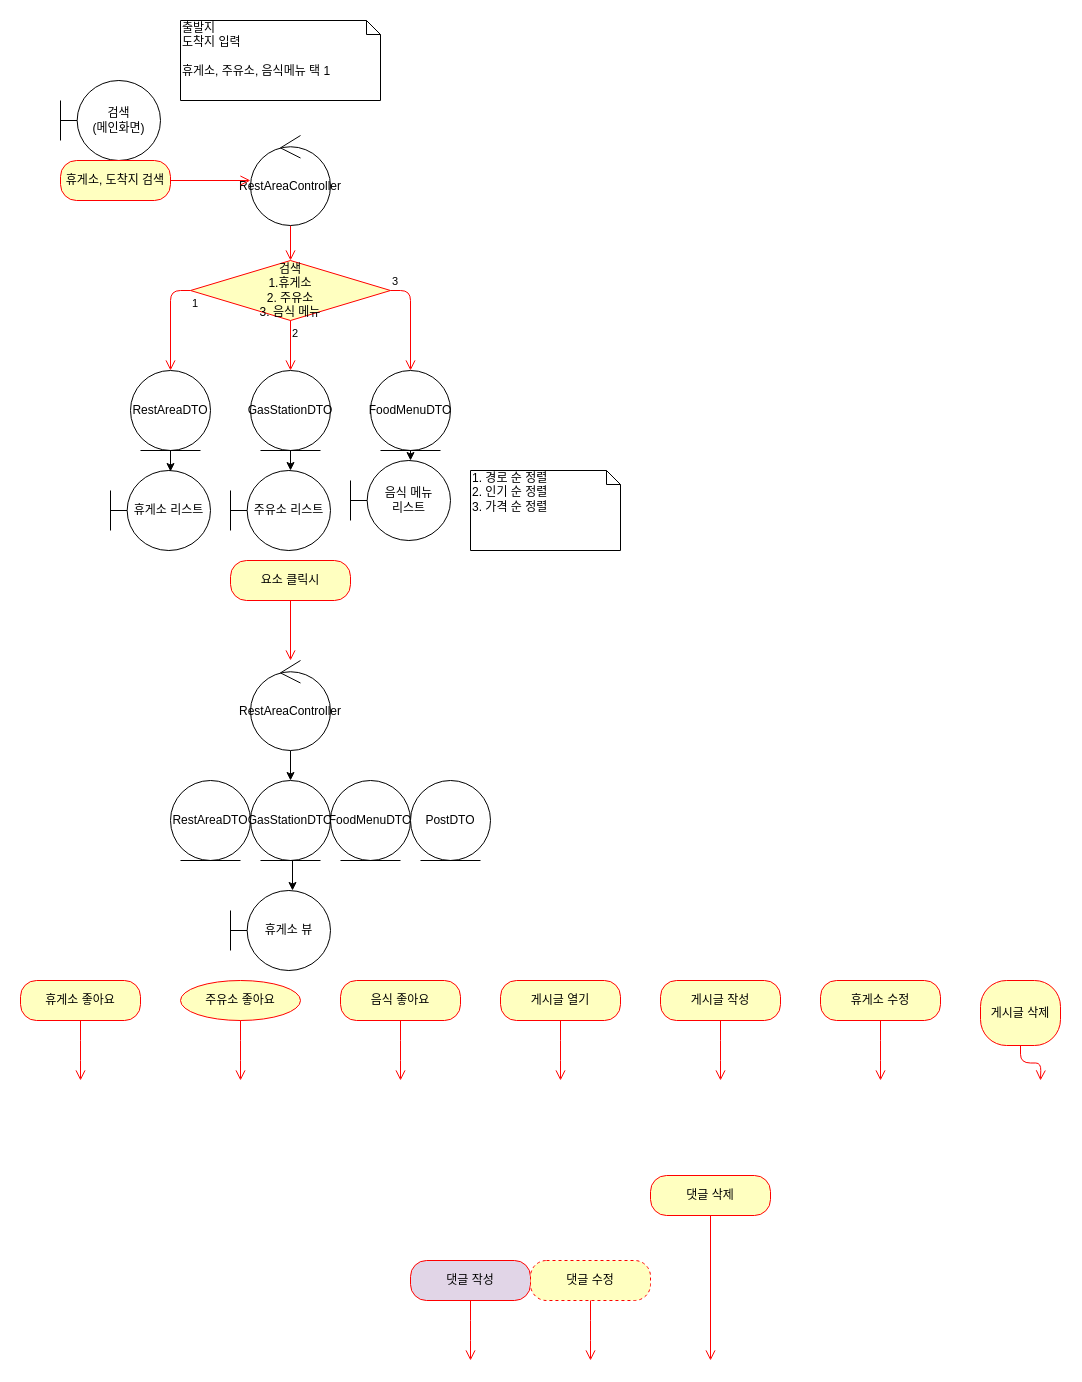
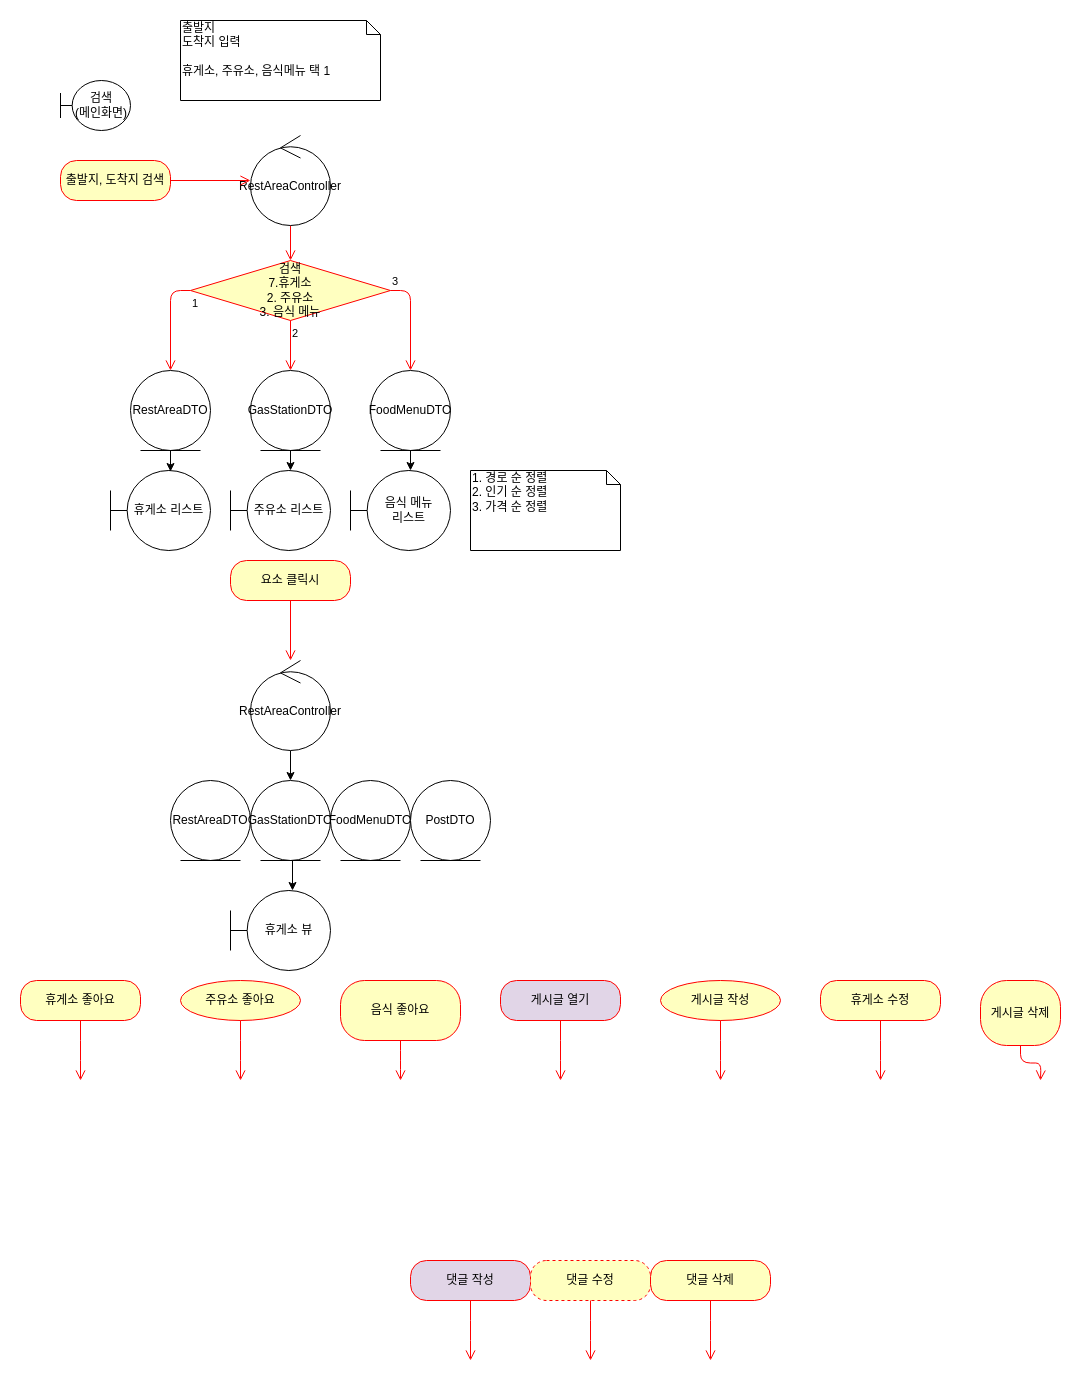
(111, 121) -> (96, 106)
(116, 181) -> (116, 181)
(291, 291) -> (291, 291)
(401, 501) -> (401, 511)
(401, 1001) -> (401, 1011)
(561, 1001) -> (561, 1001)
(721, 1001) -> (721, 1001)
(711, 1196) -> (711, 1281)
